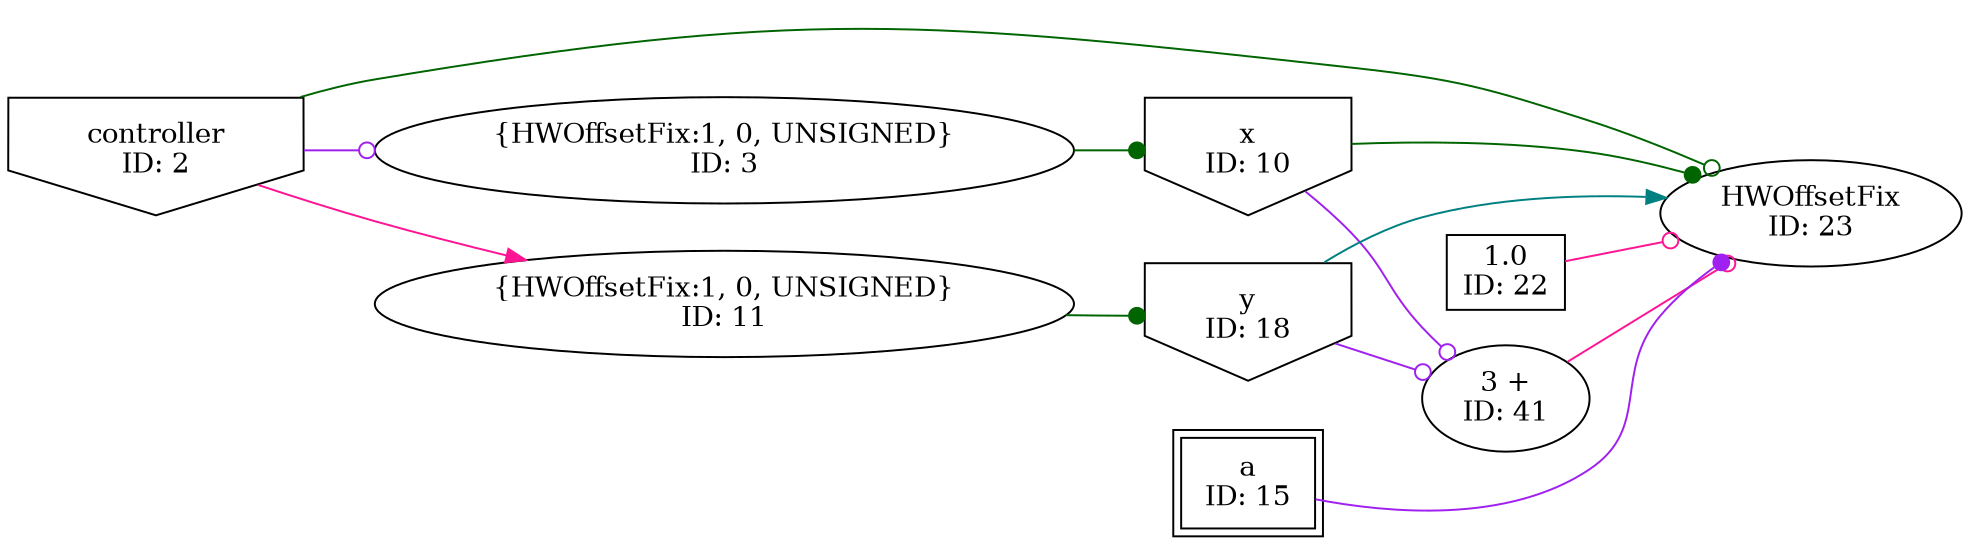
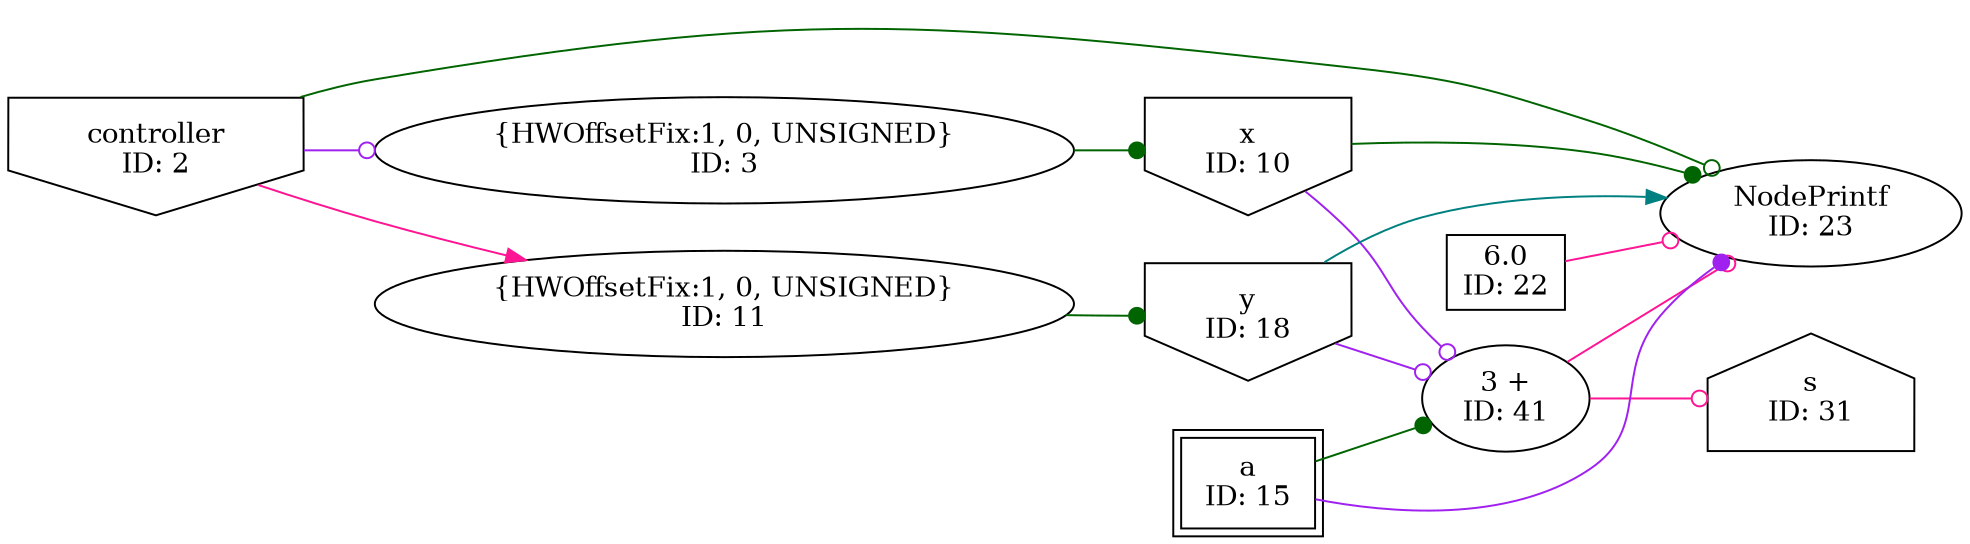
(1811, 213) -> (1811, 213)
(1506, 272) -> (1506, 272)
none -> (1811, 398)
none -> (1365, 445)
